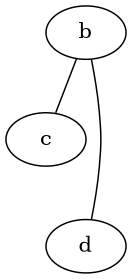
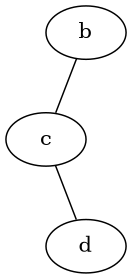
(101, 139) -> (66, 193)
